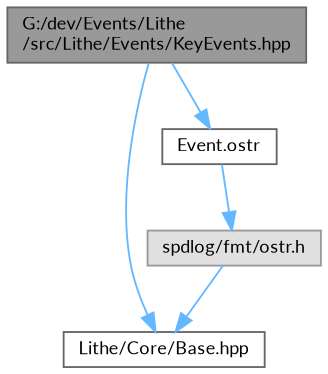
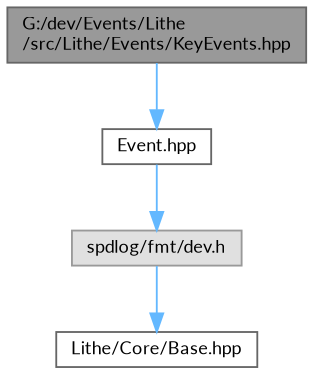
(219, 147) -> (157, 147)
(127, 190) -> none
(234, 248) -> (157, 248)
